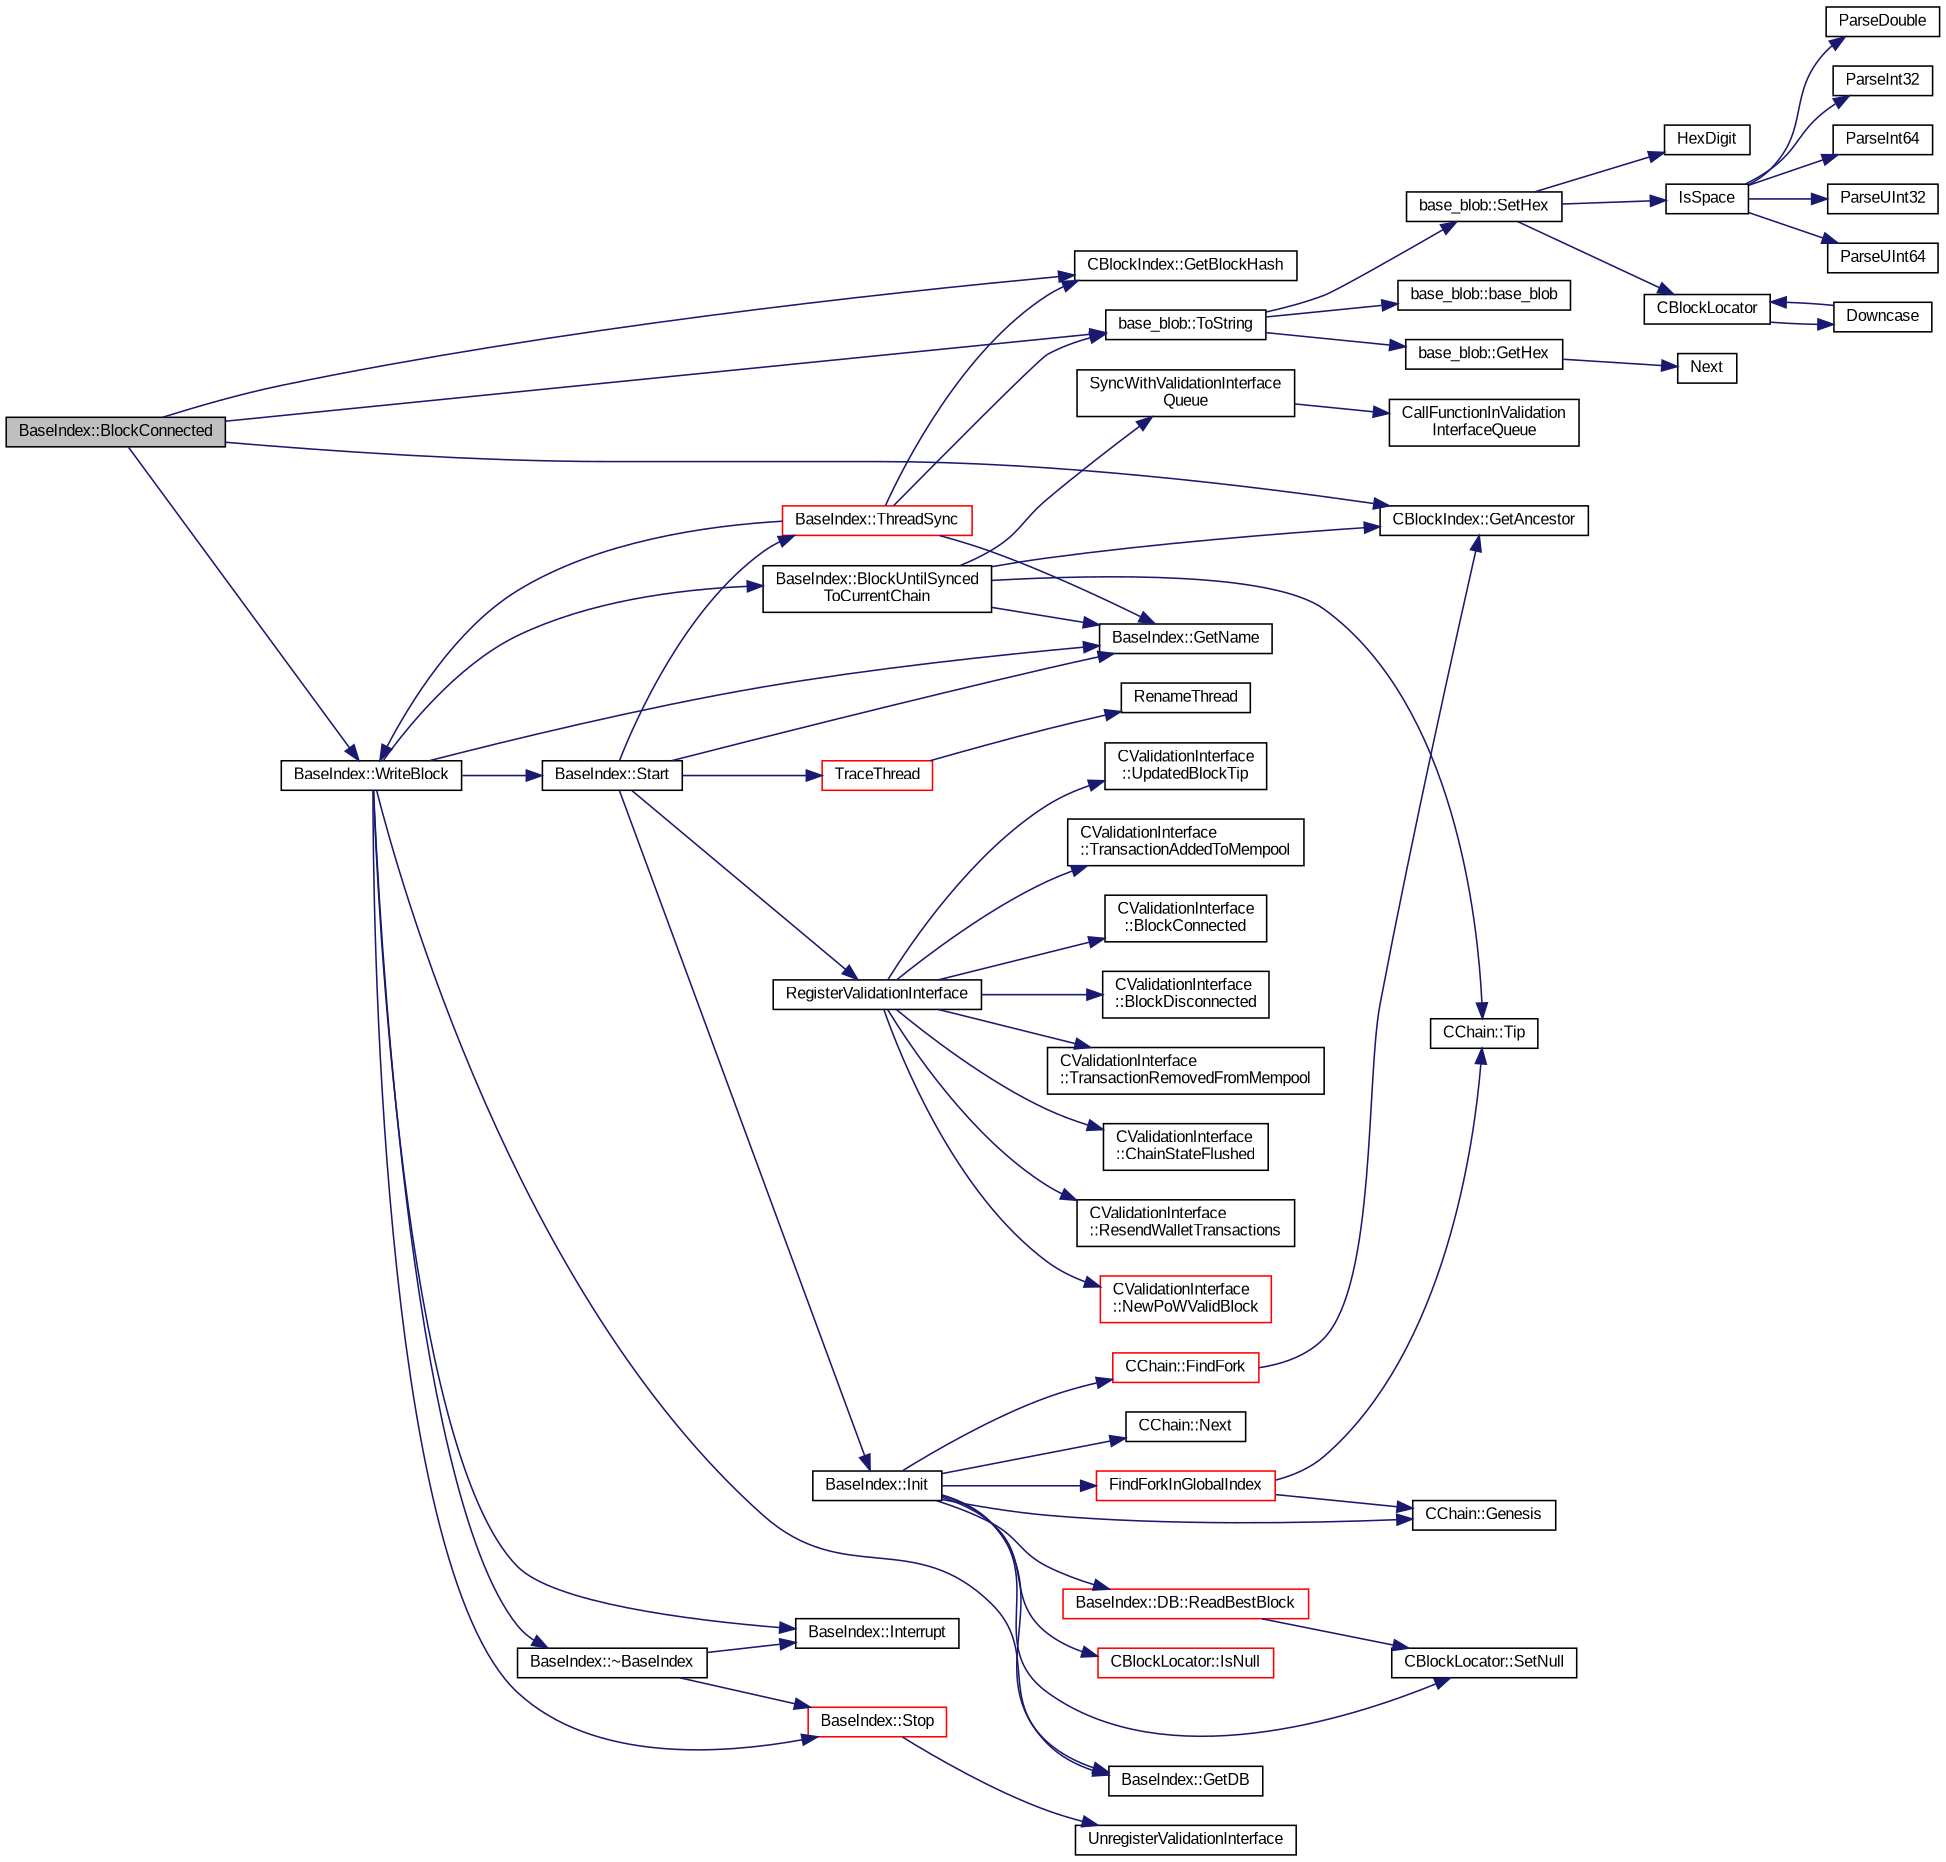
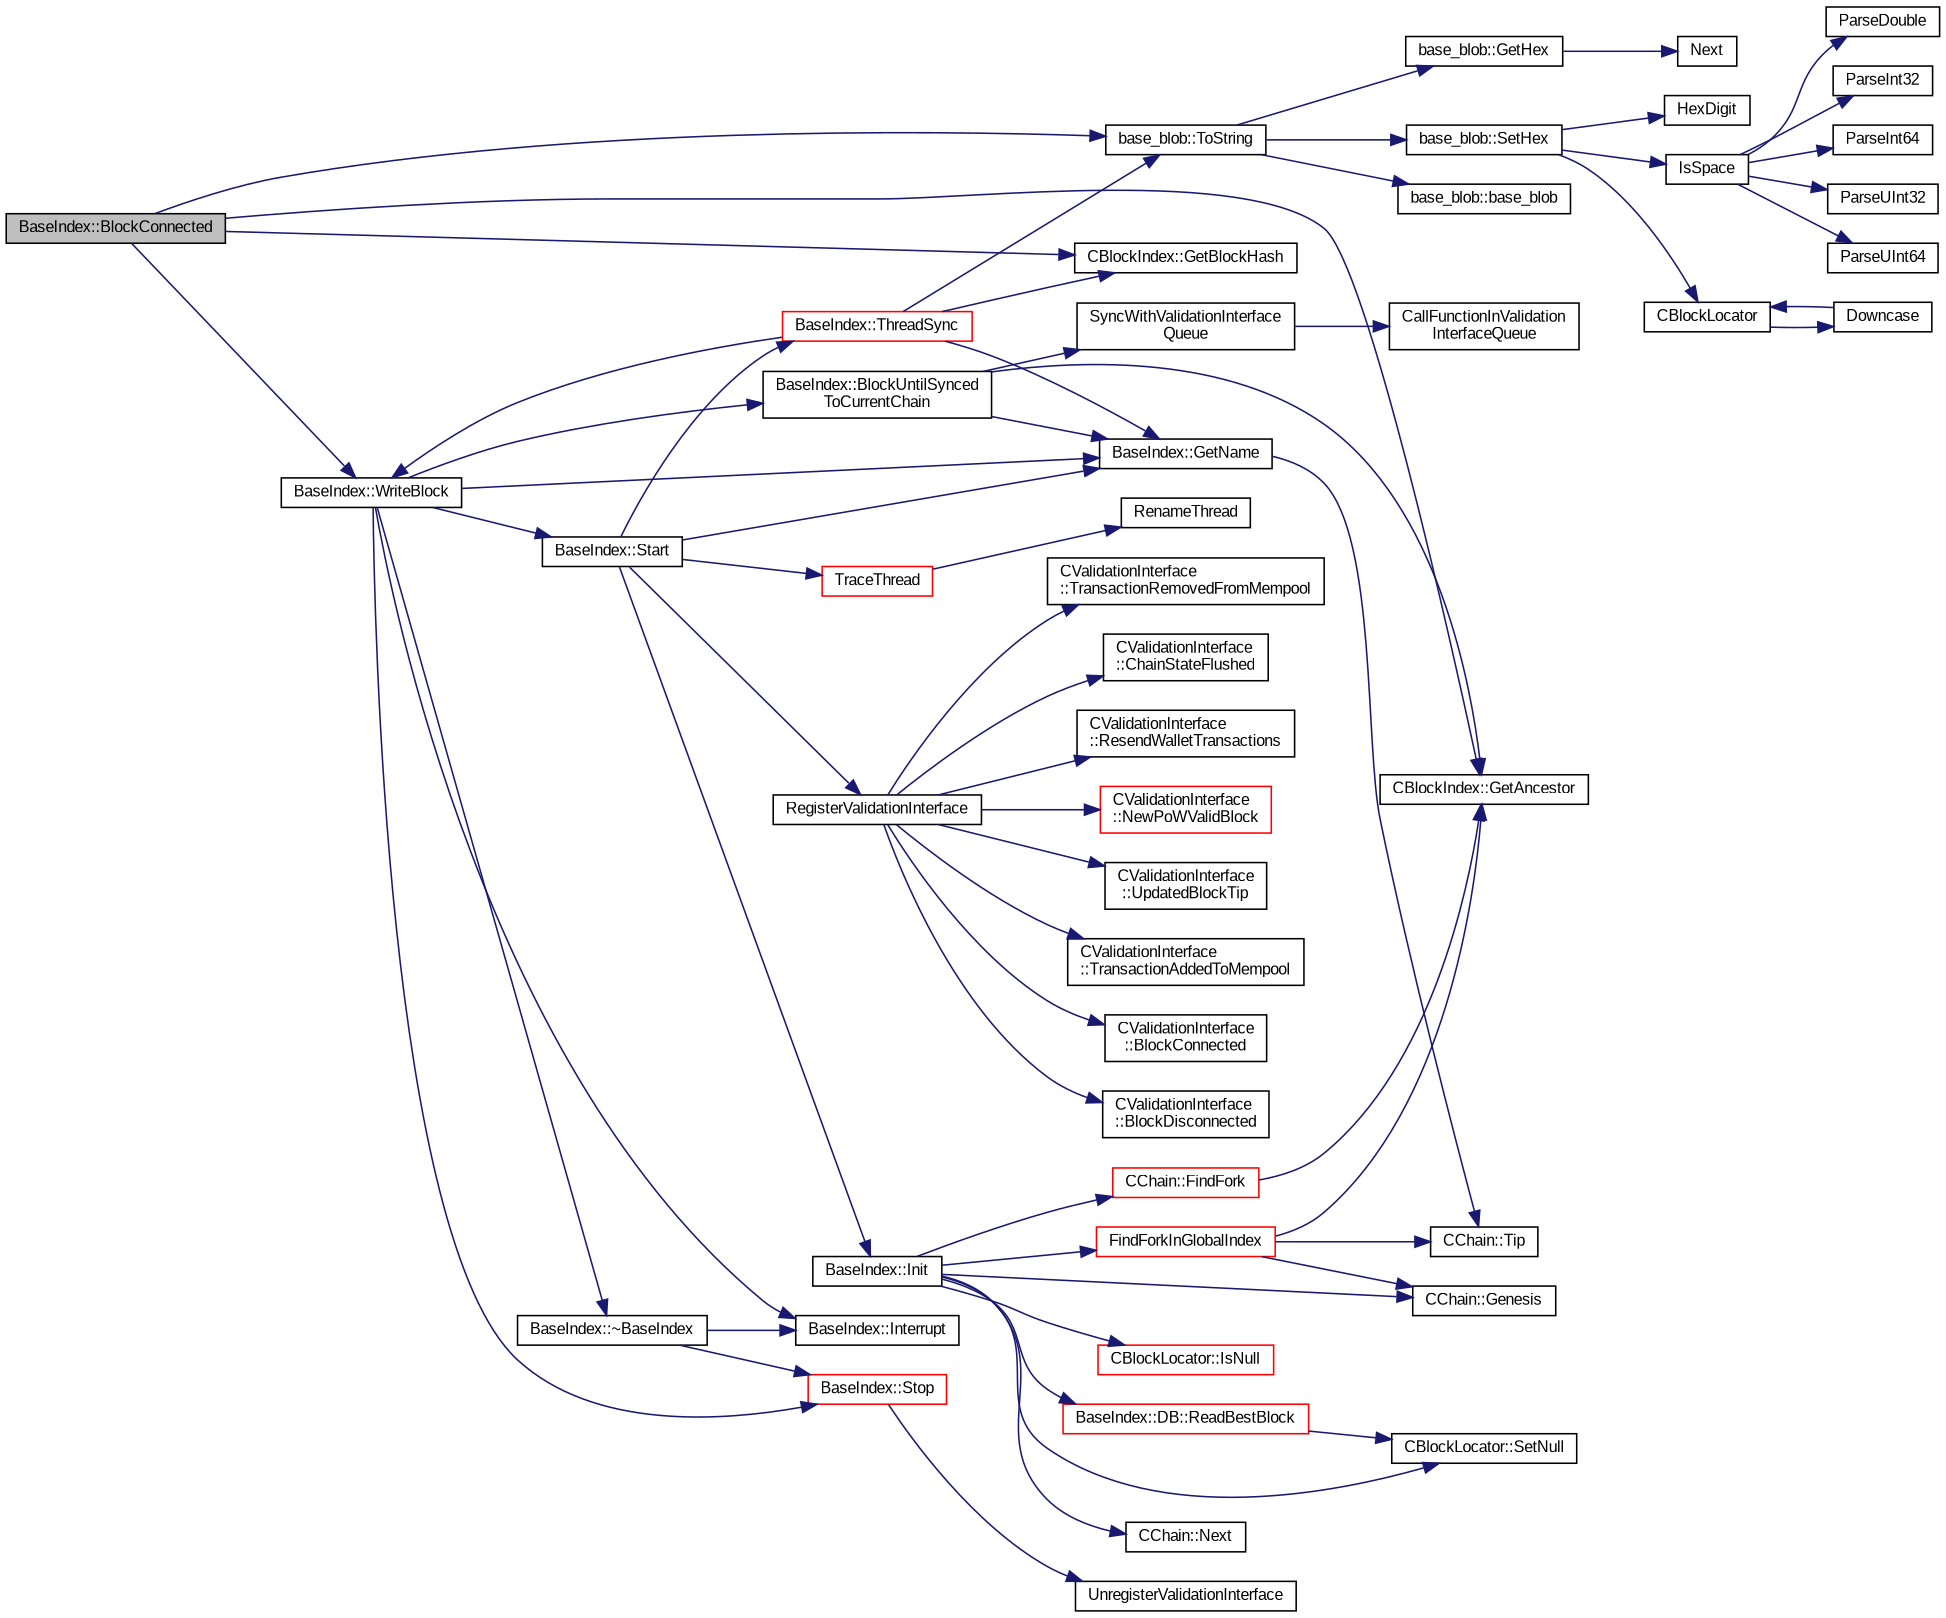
(1361, 643) -> (1380, 819)
none -> (1423, 1068)
(1186, 1781) -> none
